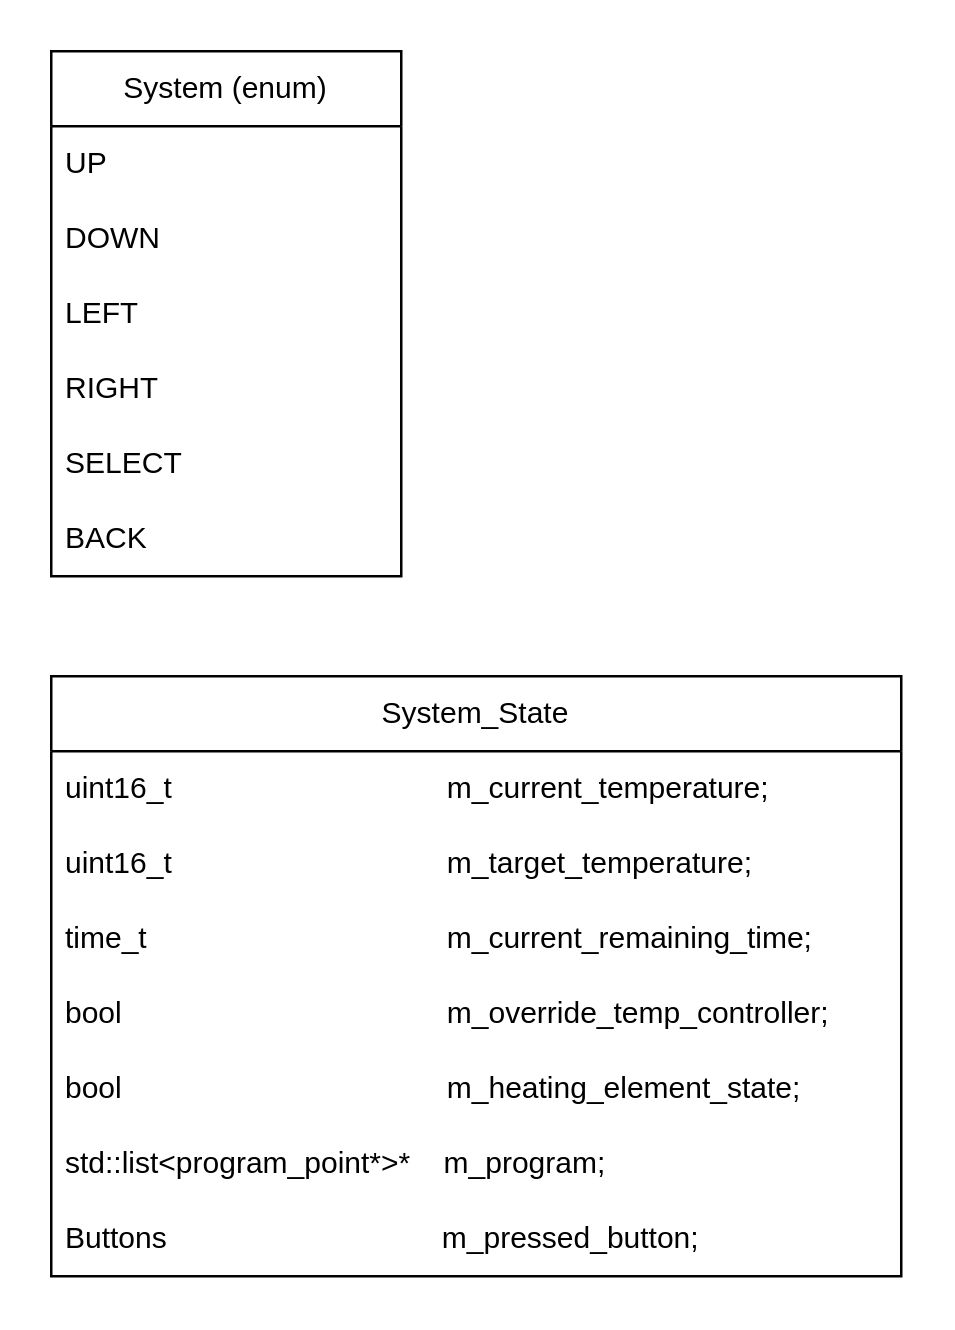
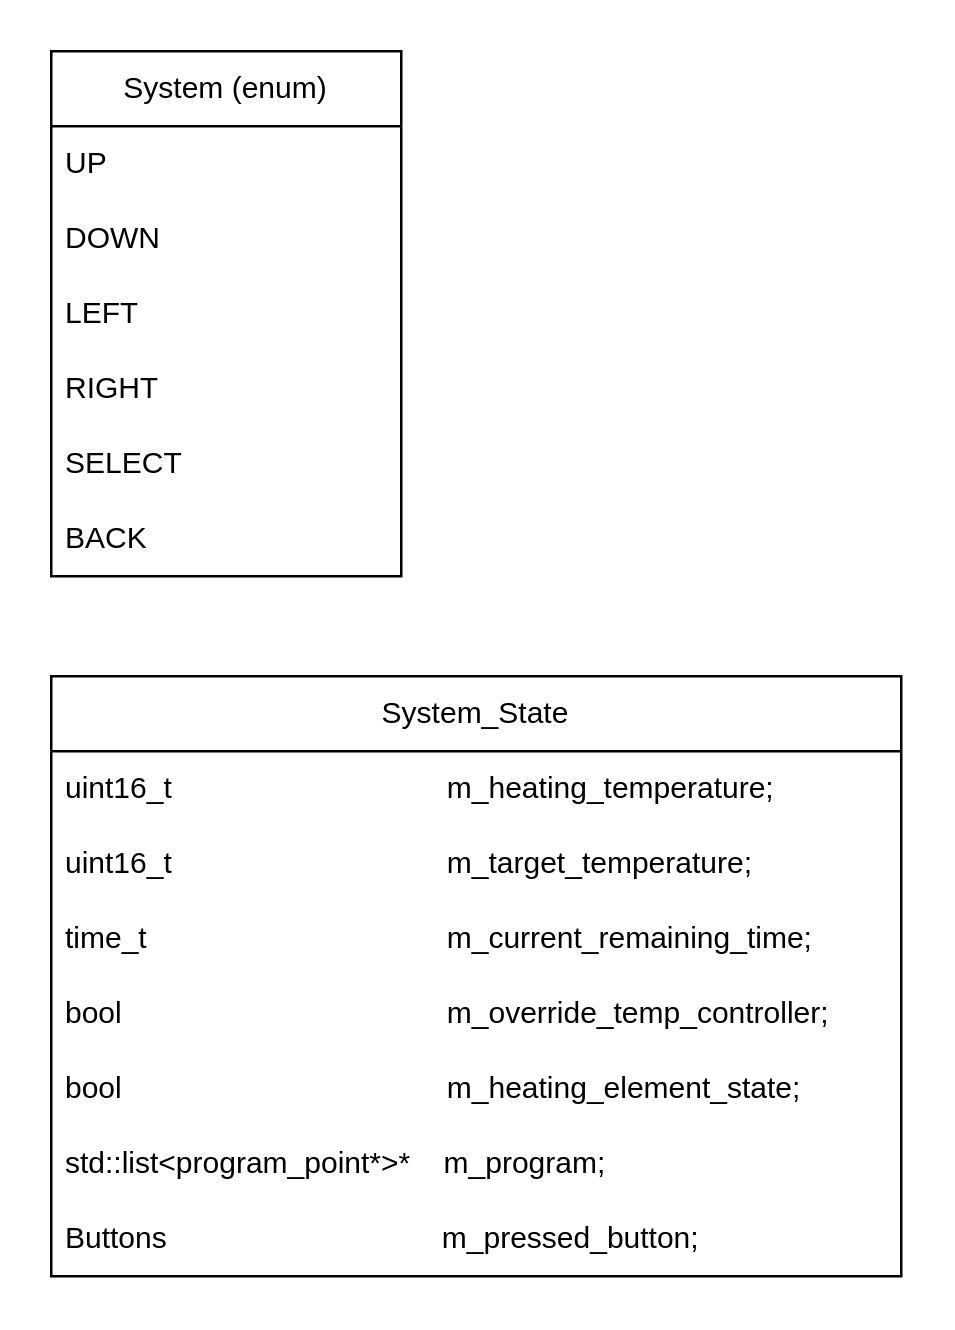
(479, 789) -> (479, 789)
